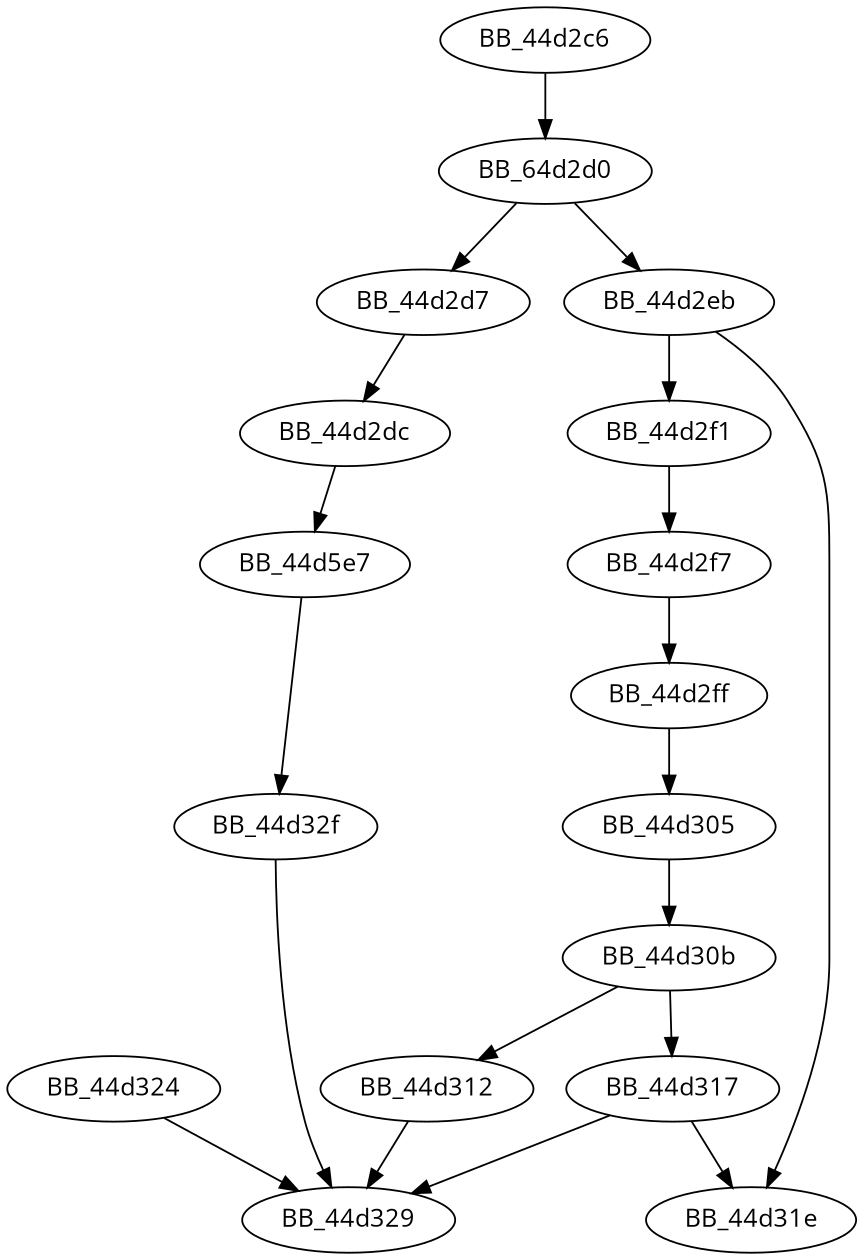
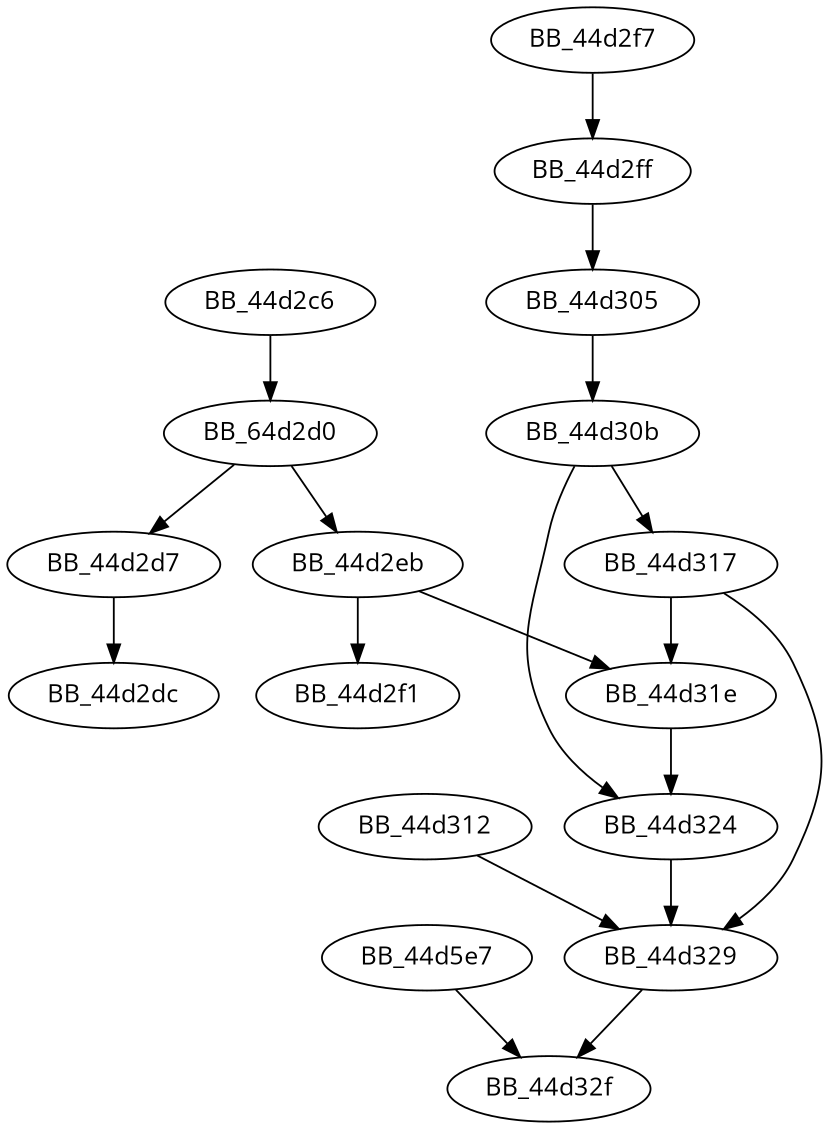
(328, 490) -> none
(669, 490) -> none
none -> (671, 752)
(286, 1017) -> (616, 1017)
(556, 1019) -> (530, 618)
